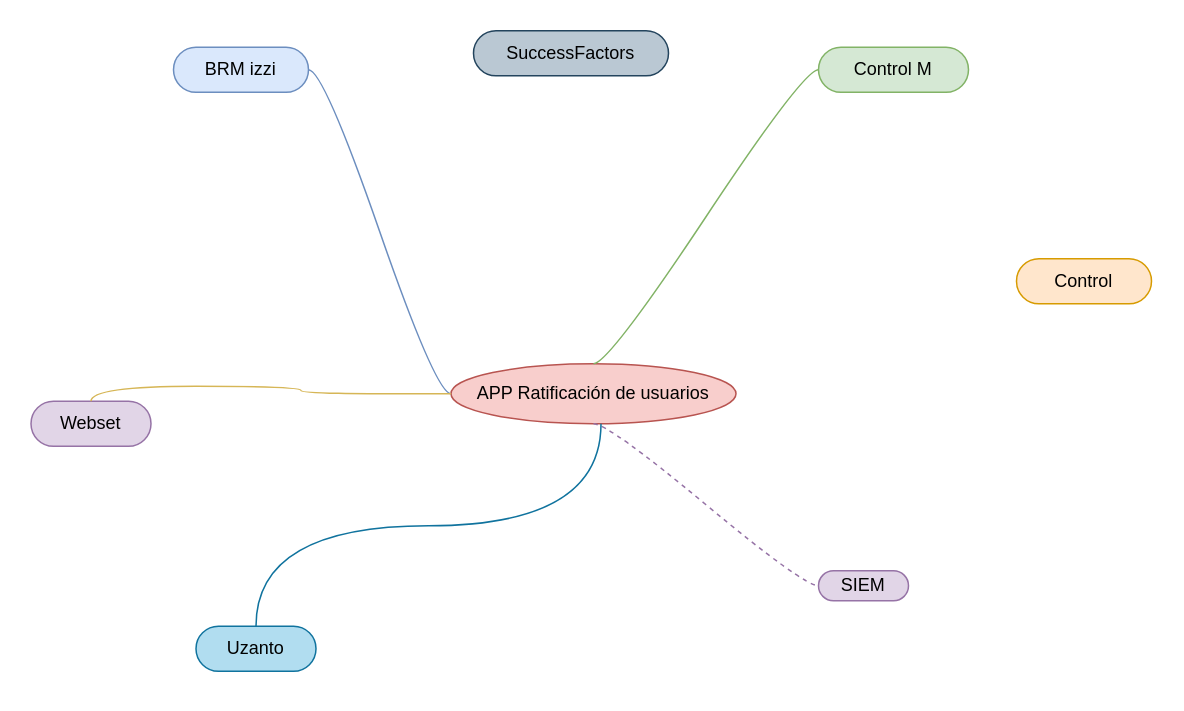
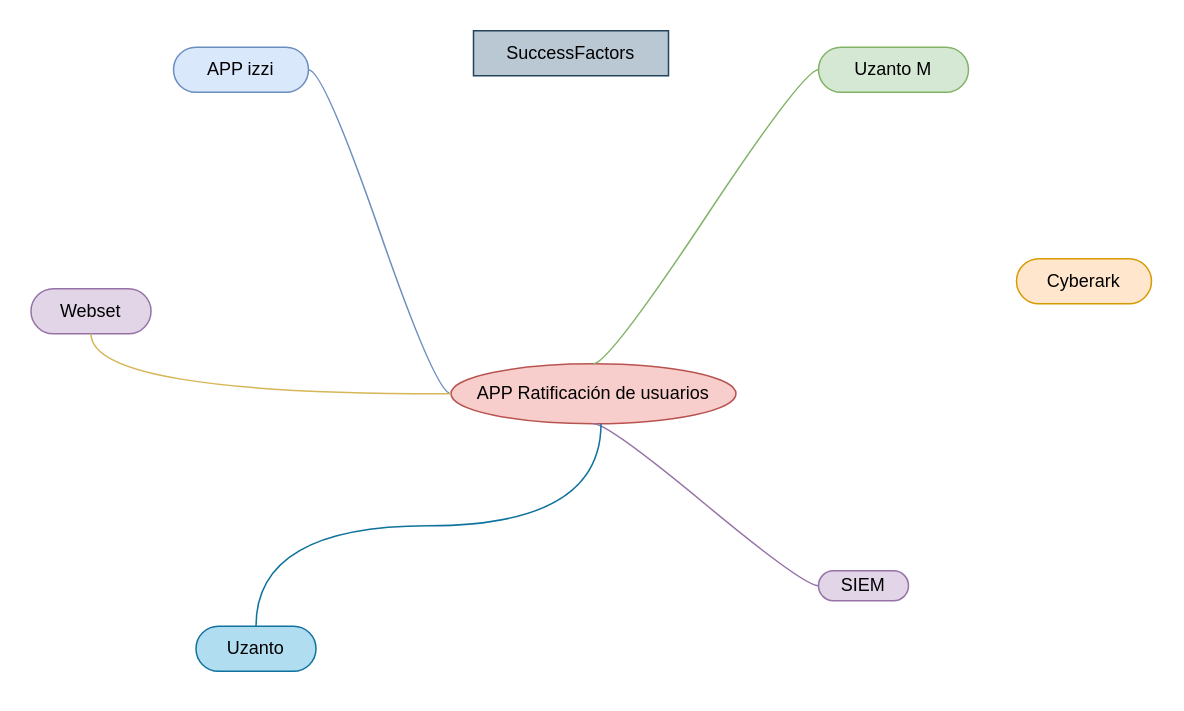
(571, 53) -> (571, 53)
(241, 70) -> (241, 70)
(893, 70) -> (893, 70)
(1084, 281) -> (1084, 281)
(91, 424) -> (91, 311)
(707, 505) -> (707, 505)
